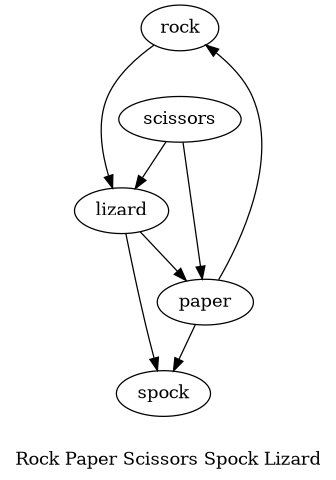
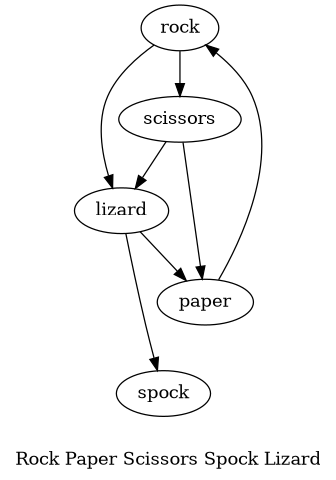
none -> (180, 67)
(187, 342) -> none
